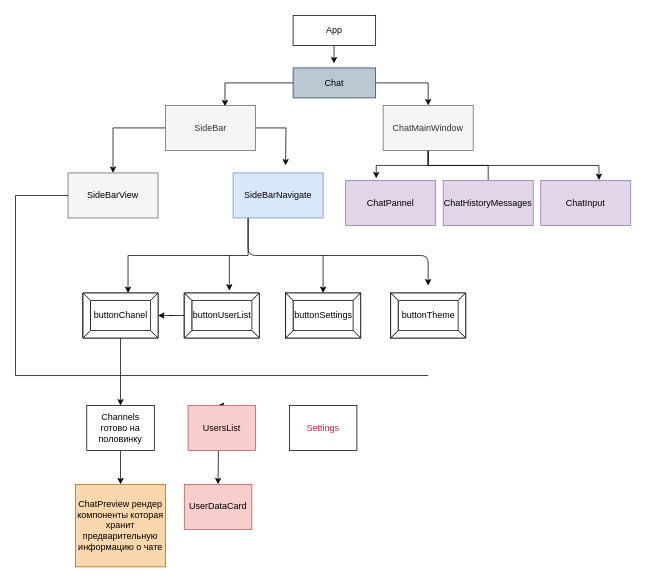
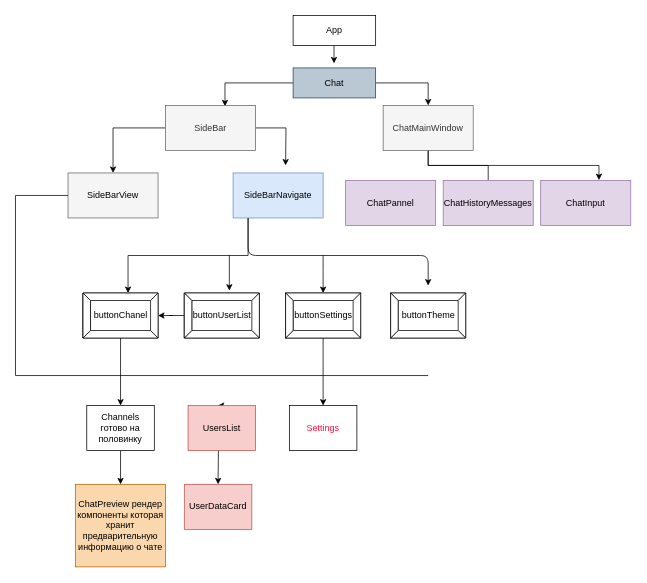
(396, 165) -> none
none -> (323, 399)
